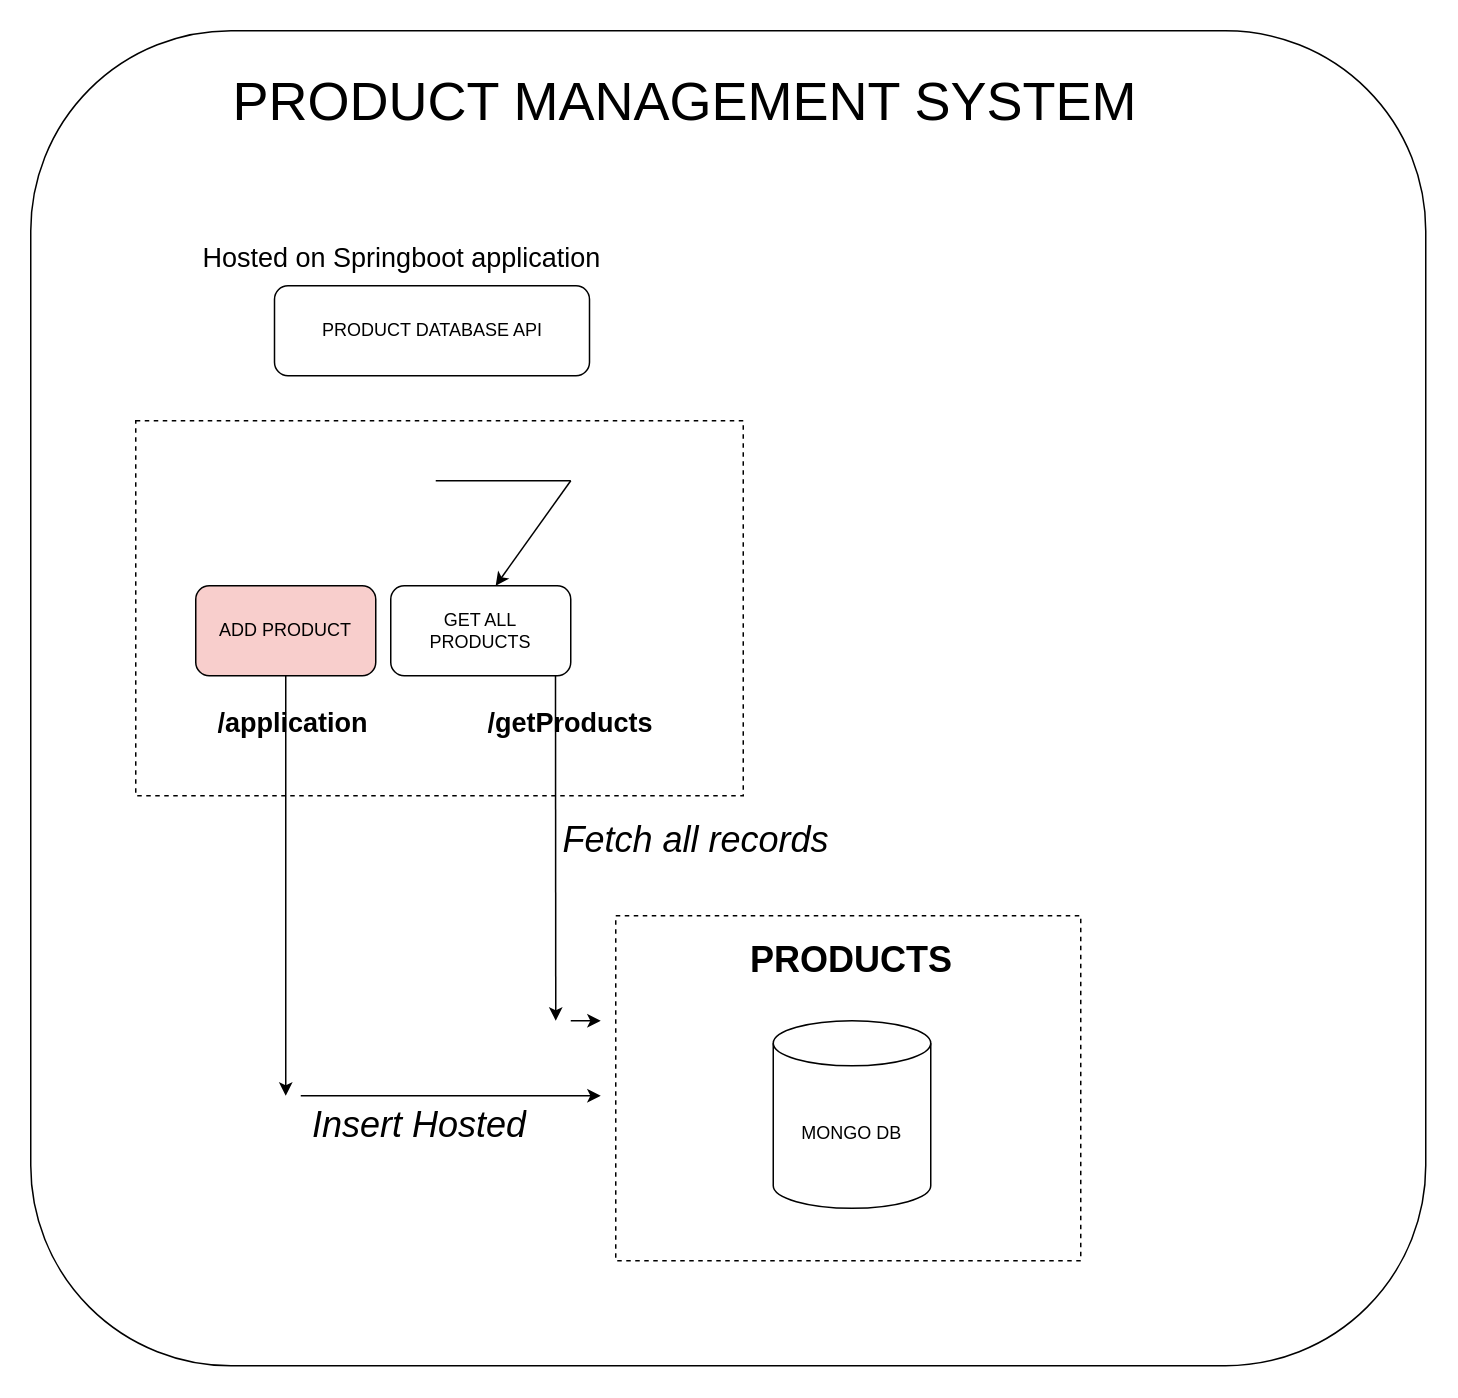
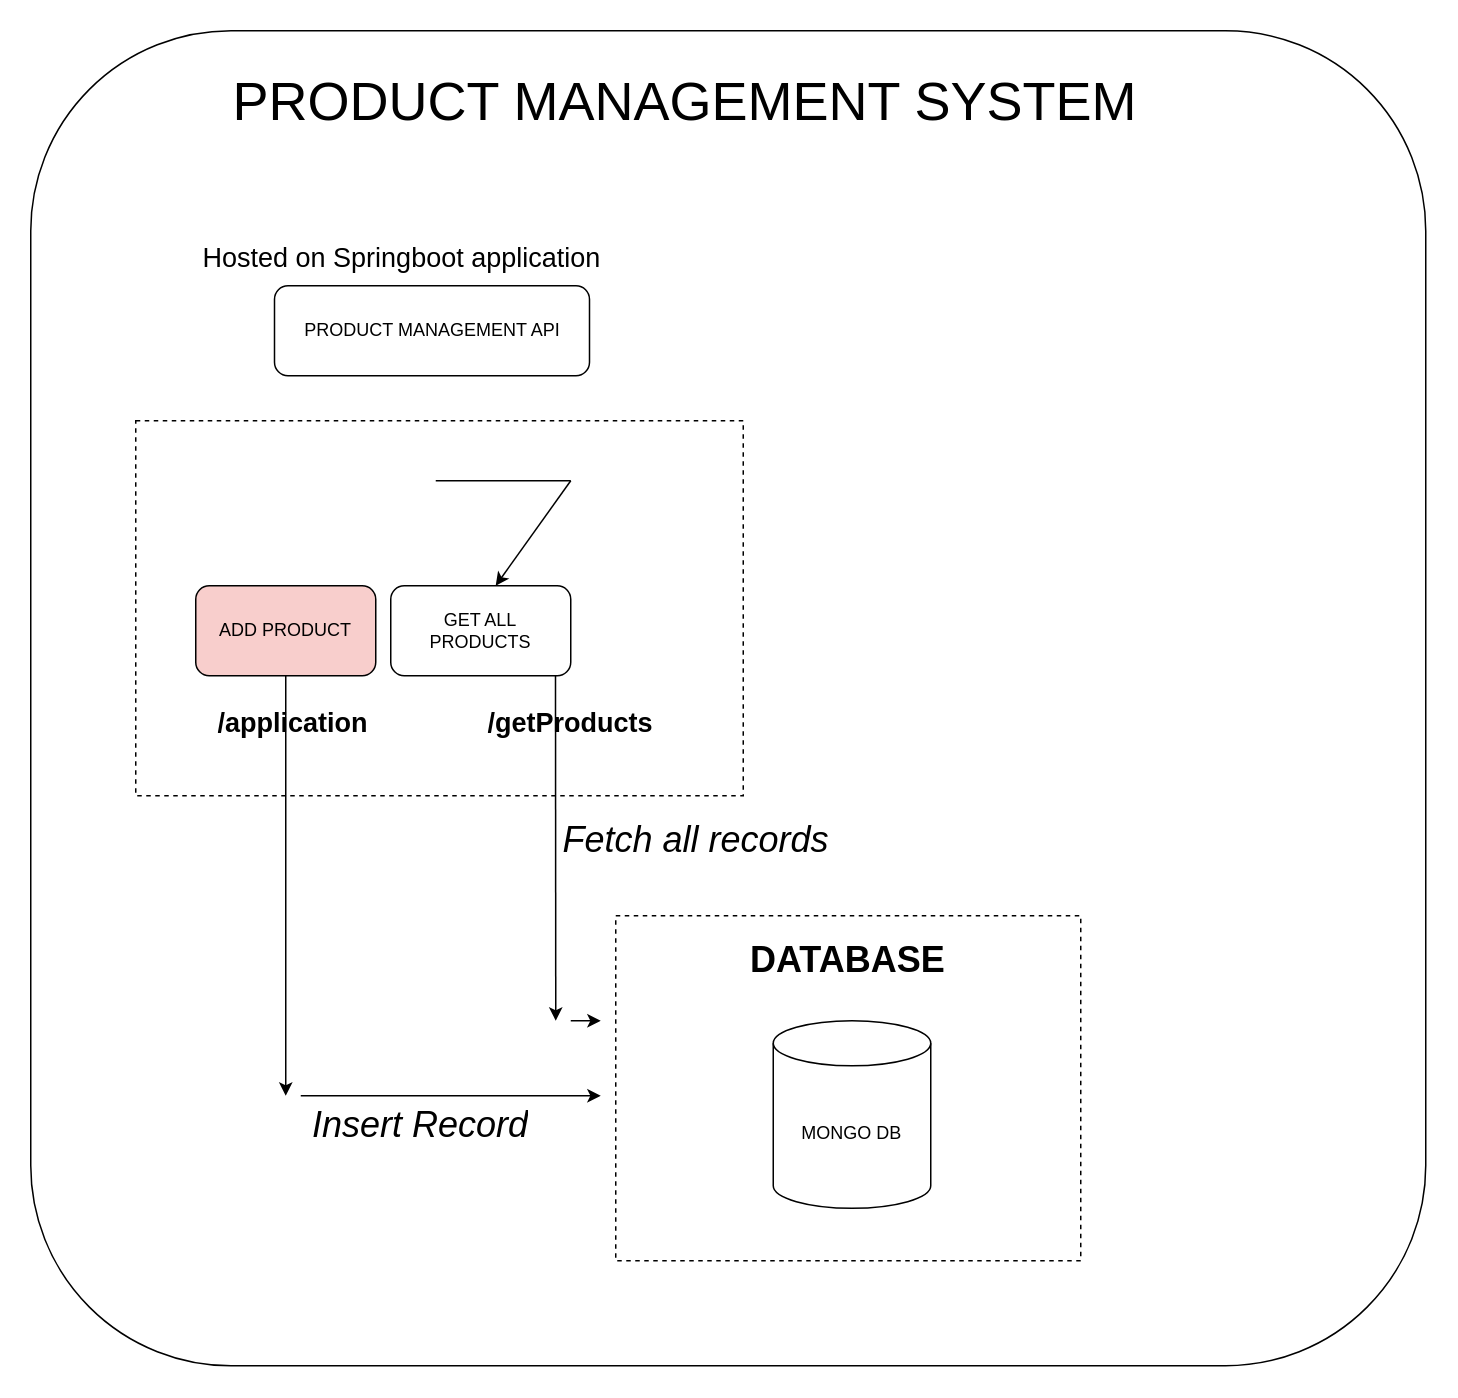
(433, 331) -> (433, 331)
(791, 927) -> (791, 927)
(376, 1092) -> (376, 1092)
